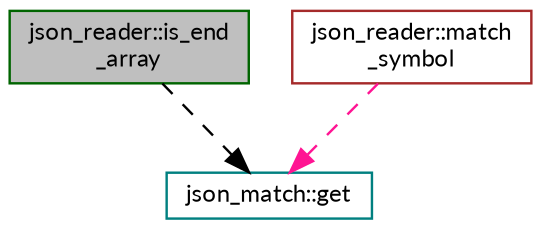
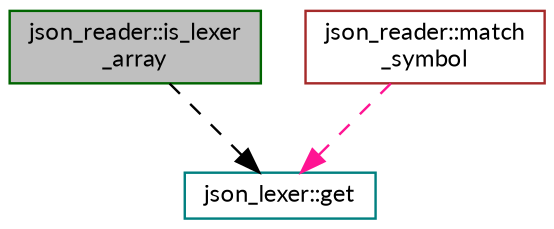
(129, 47) -> (135, 47)
(269, 196) -> (280, 196)
